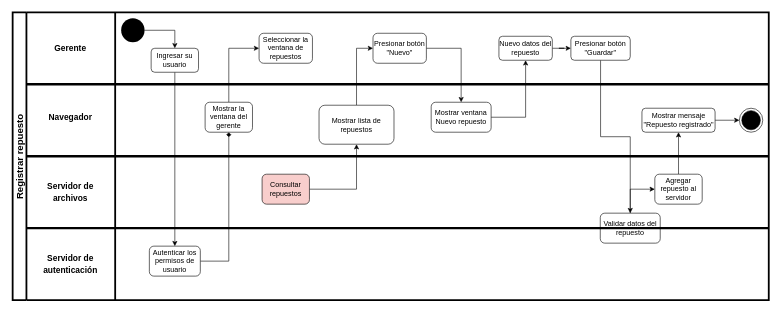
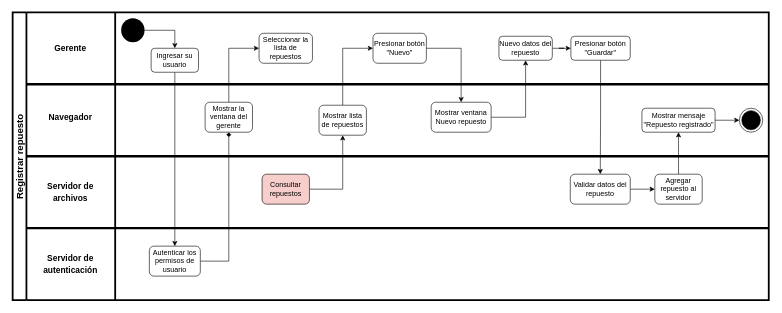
(286, 48) -> (286, 48)
(356, 125) -> (343, 120)
(630, 228) -> (600, 189)
